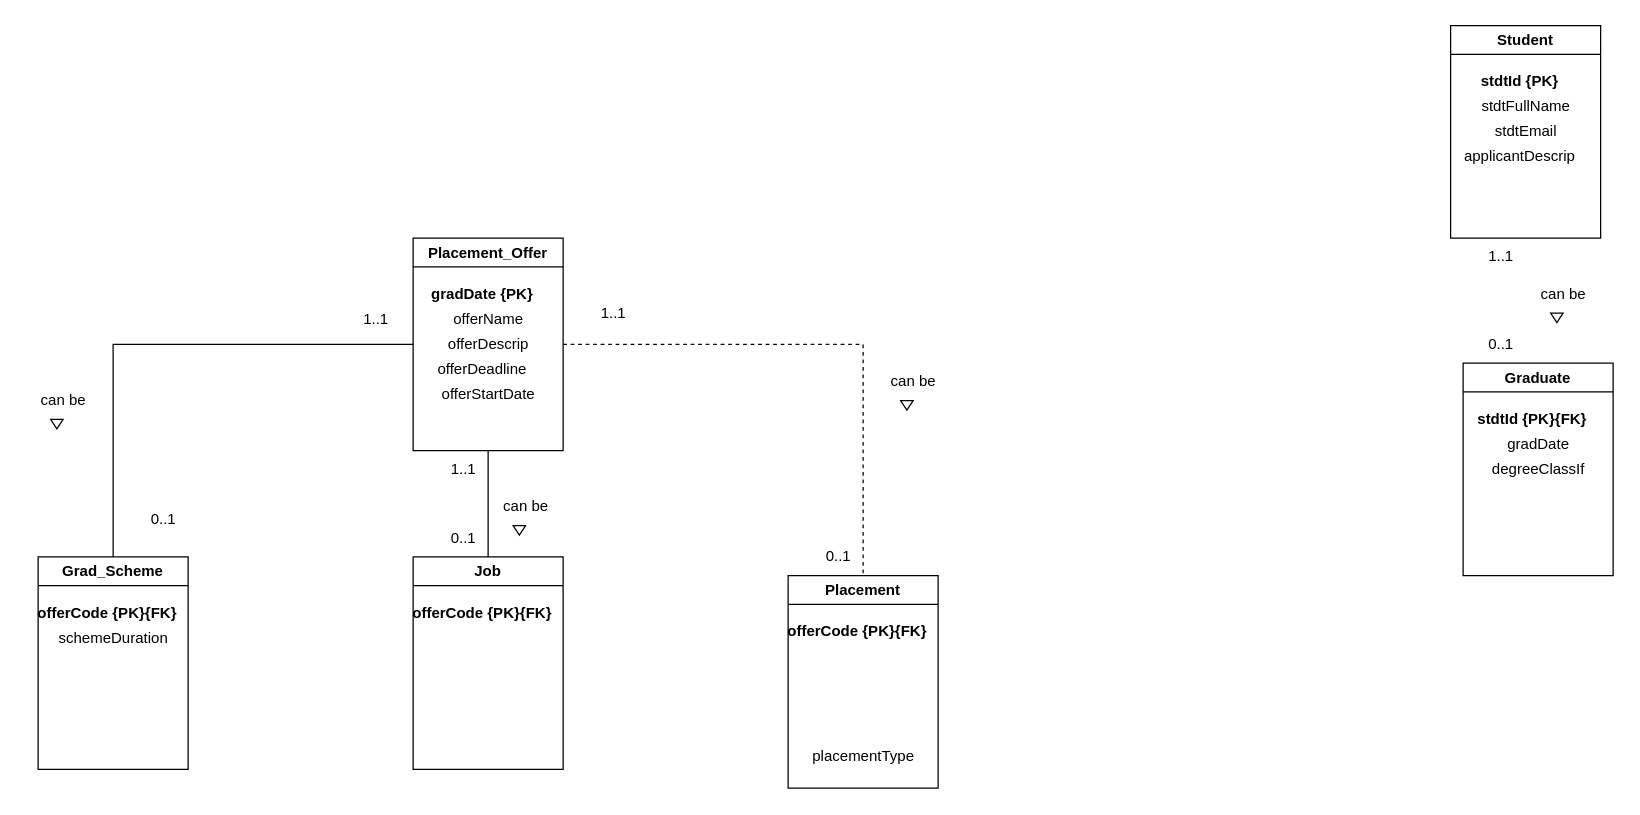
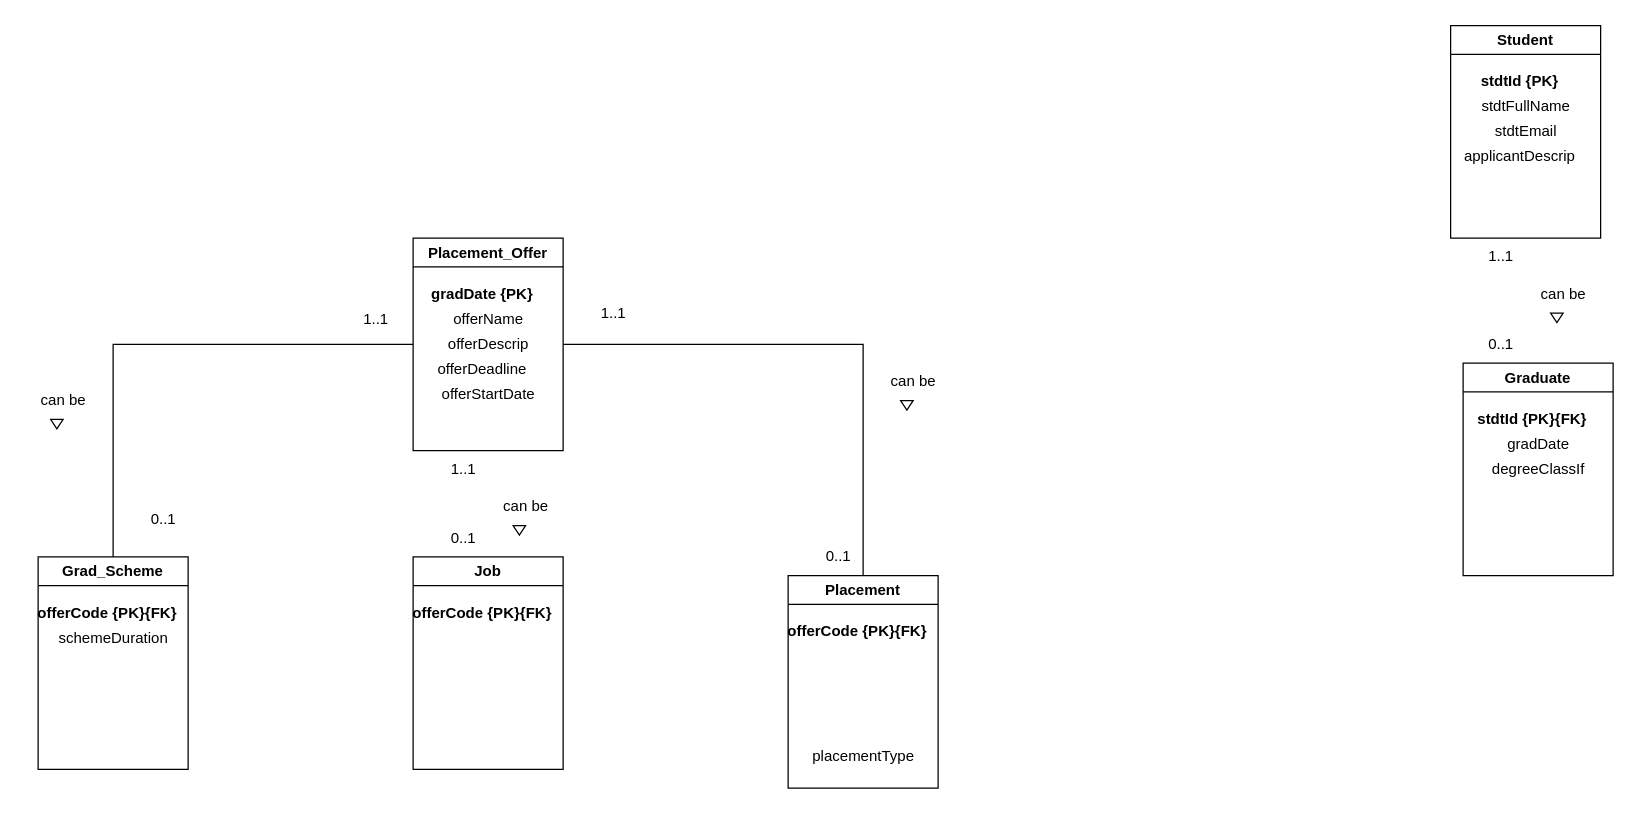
(829, 344) -> (829, 344)
(488, 505) -> none
